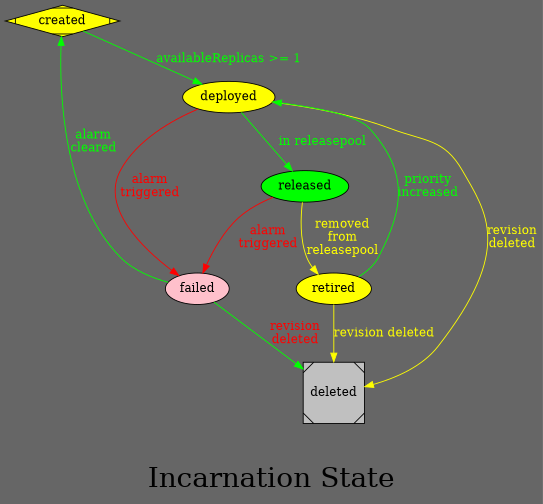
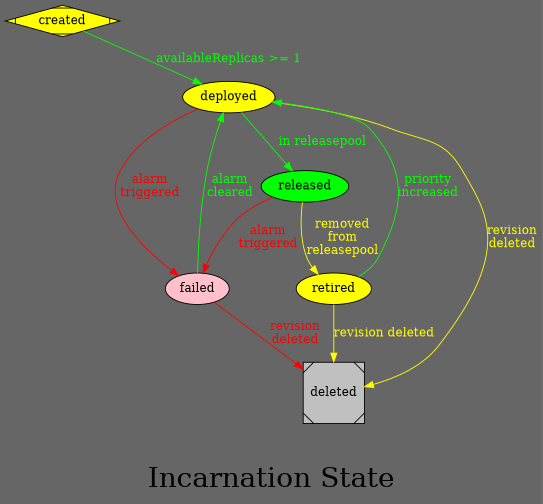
(78, 184) -> (203, 196)
(255, 333) -> (255, 333)
